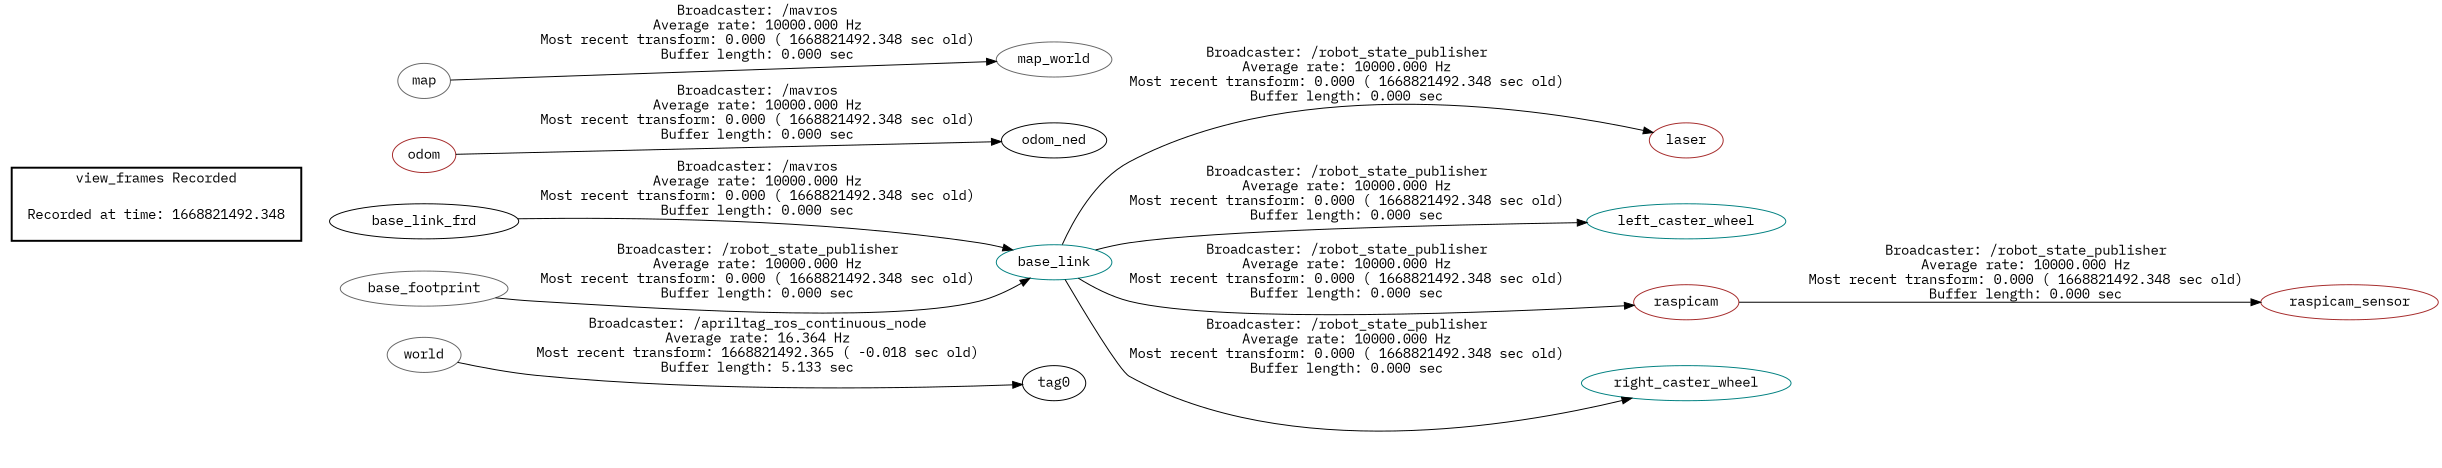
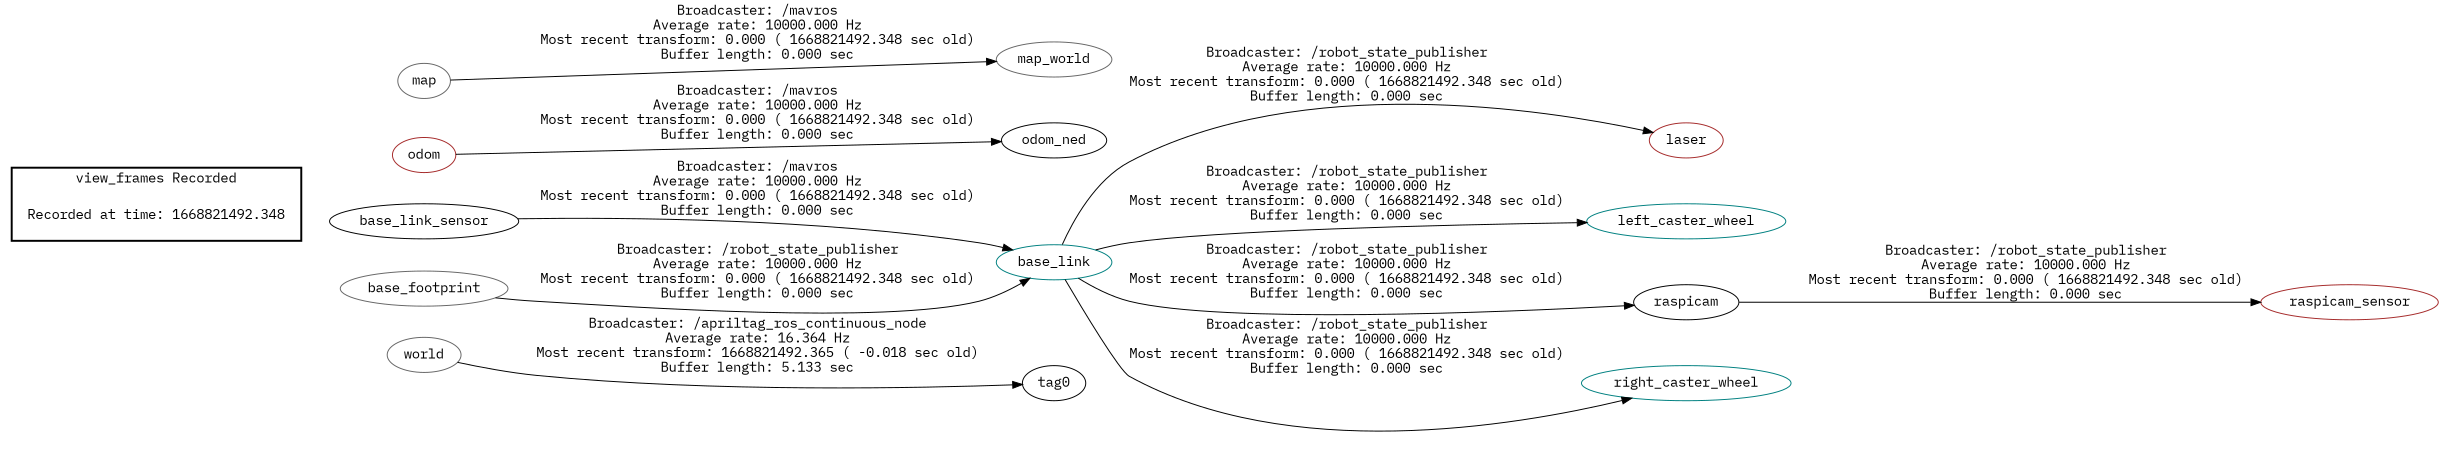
(424, 221) -> (424, 221)
(1686, 302) -> (1686, 302)
